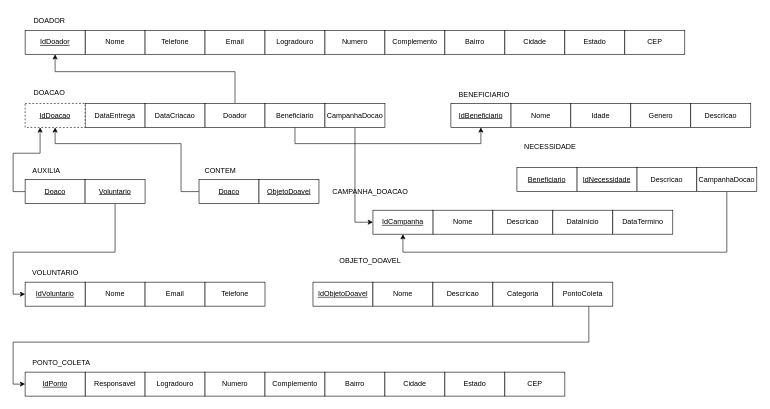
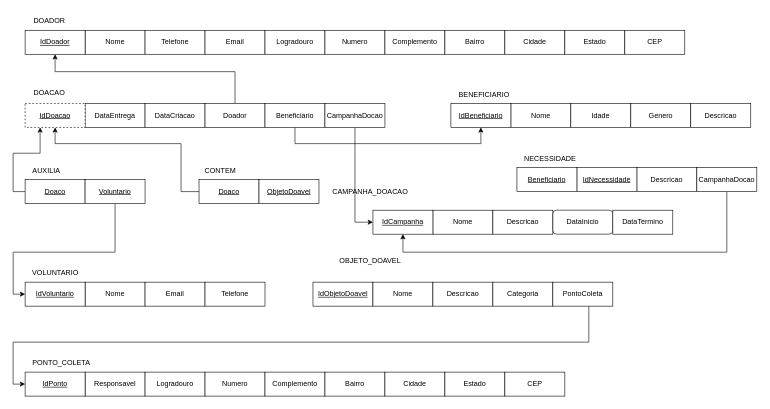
(550, 147) -> (550, 159)
(583, 222) -> (583, 222)
